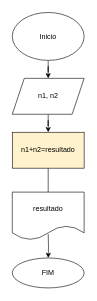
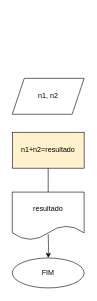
(48, 36) -> none
(48, 71) -> none
(48, 123) -> none
